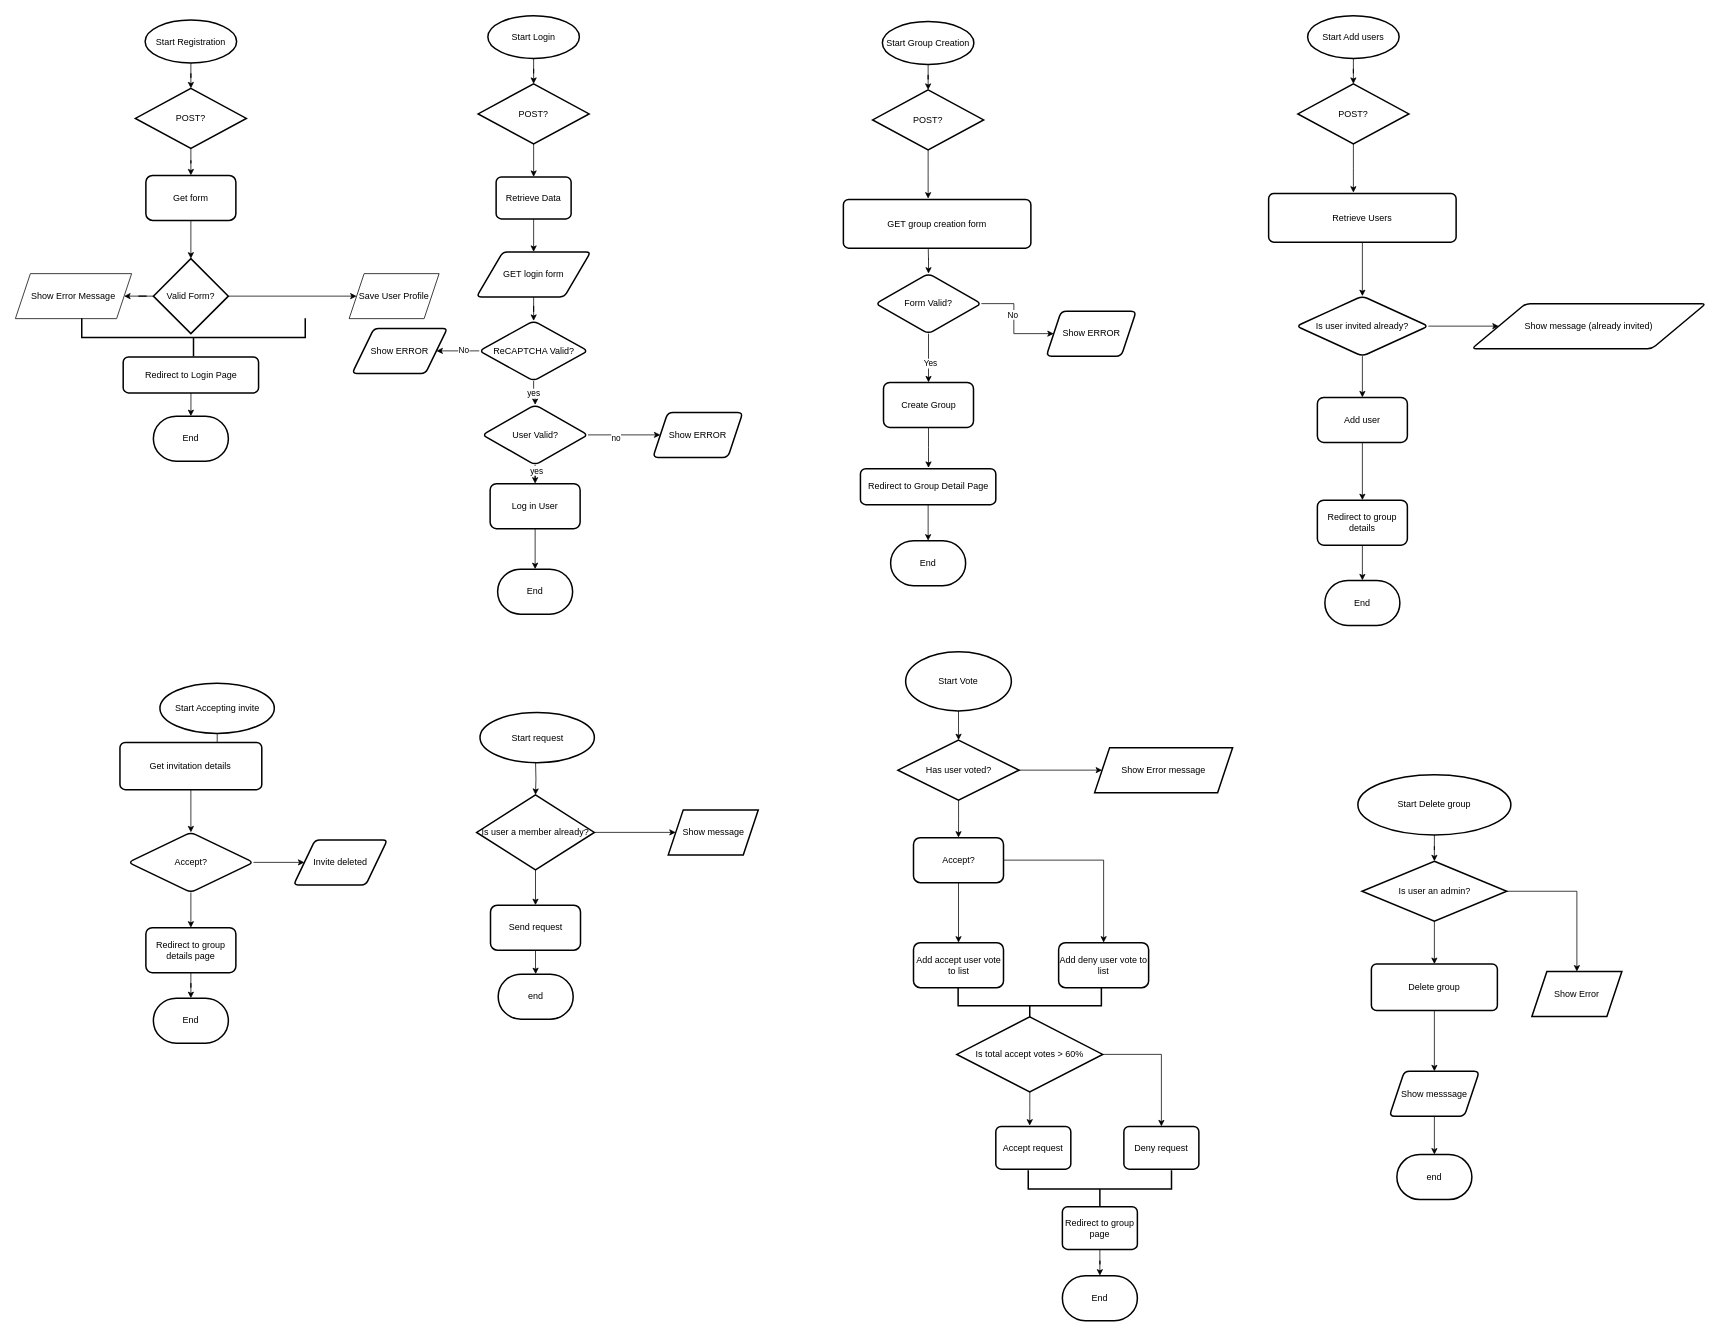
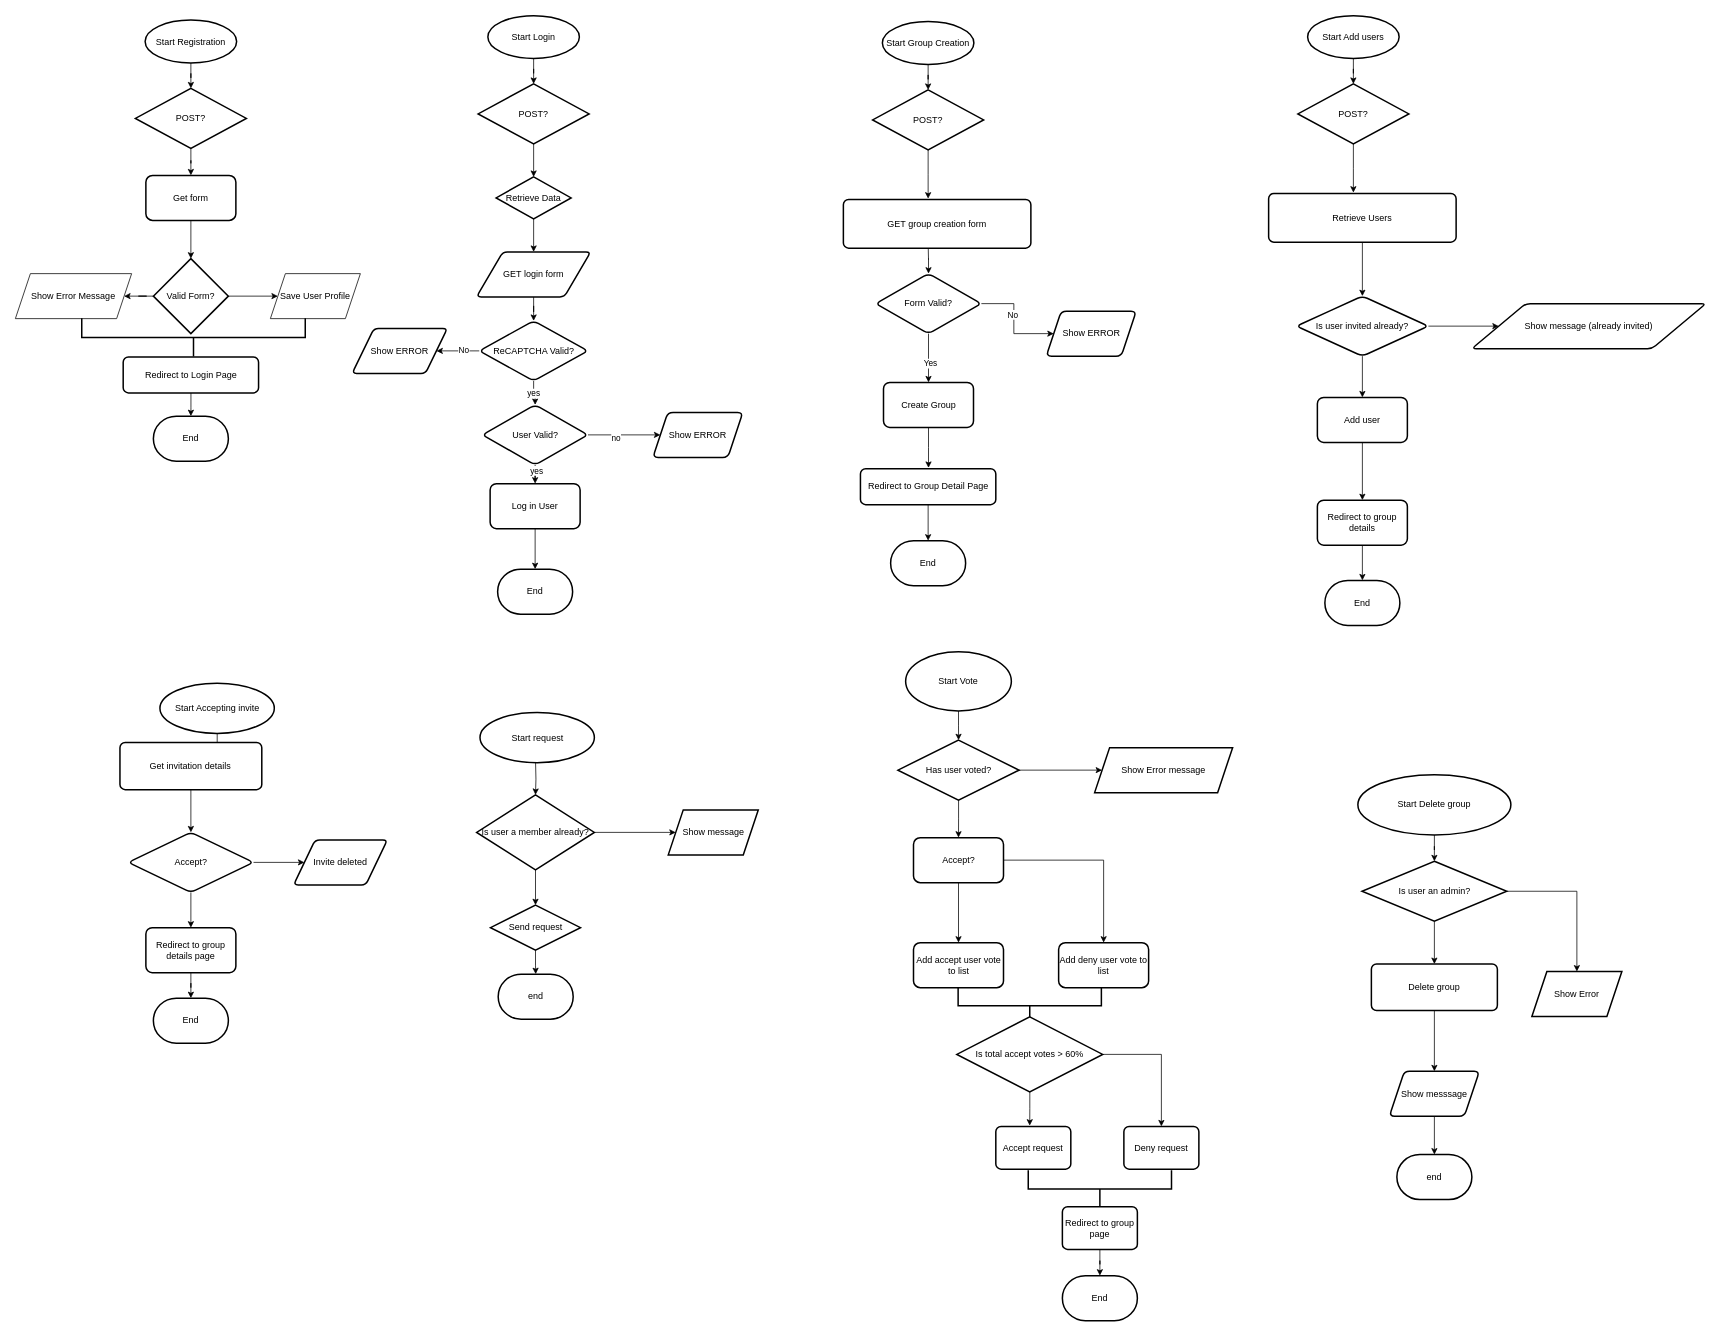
(534, 198) -> (534, 198)
(394, 296) -> (315, 296)
(536, 927) -> (536, 927)
